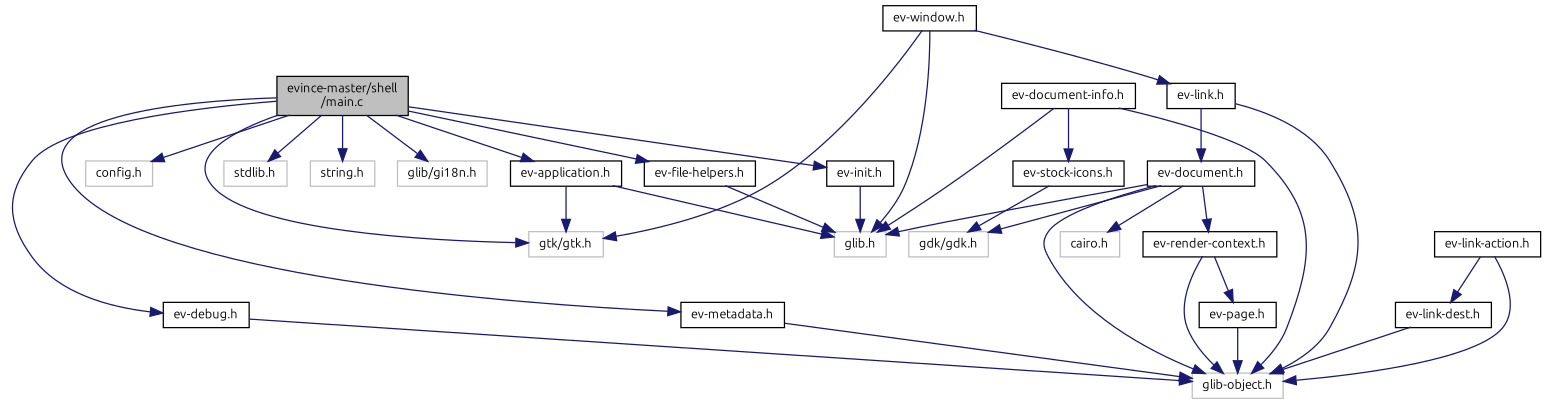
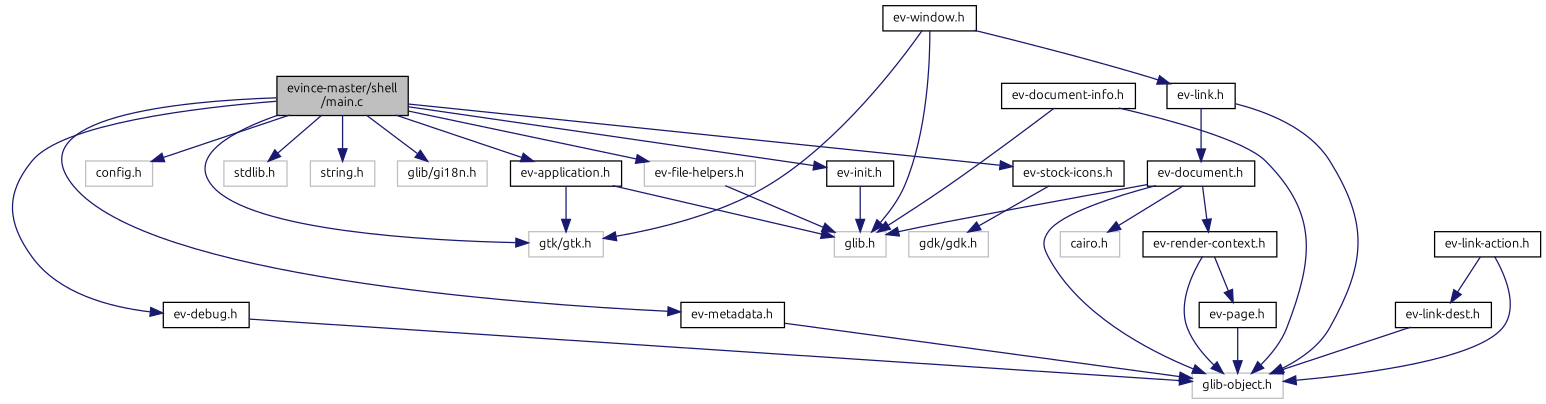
(1069, 128) -> (704, 135)
(700, 174) -> (700, 174)
(1057, 214) -> none
